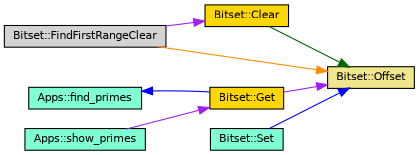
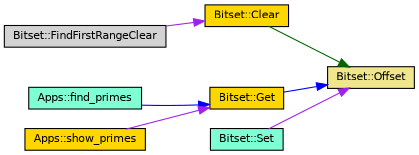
(237, 58) -> none
(300, 89) -> (300, 89)
(181, 91) -> (170, 105)
(304, 111) -> (304, 111)
(85, 139) -> (85, 139)
